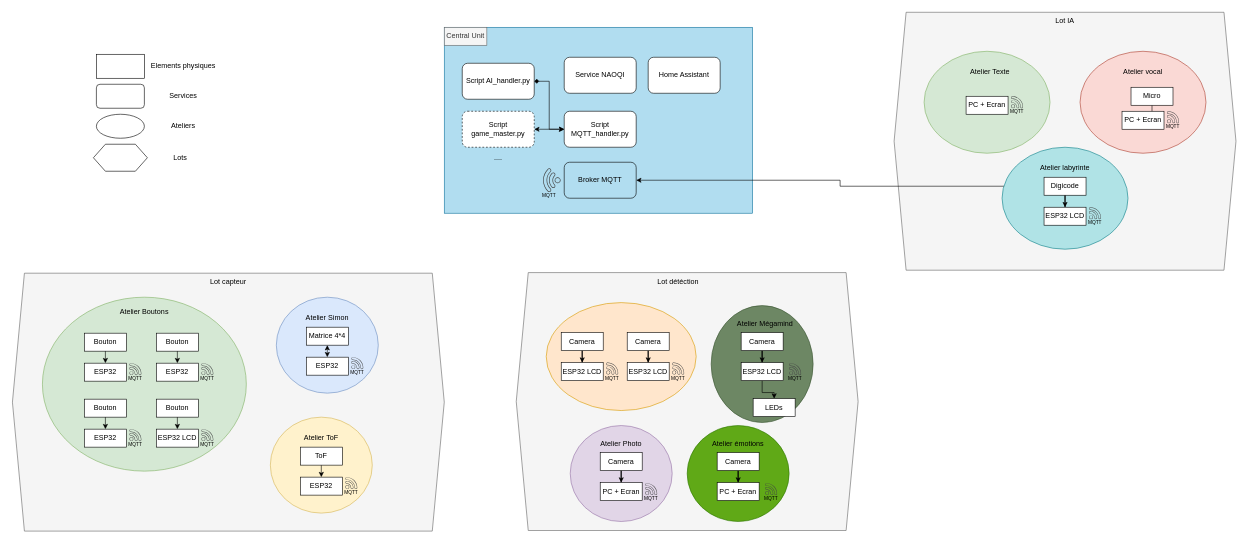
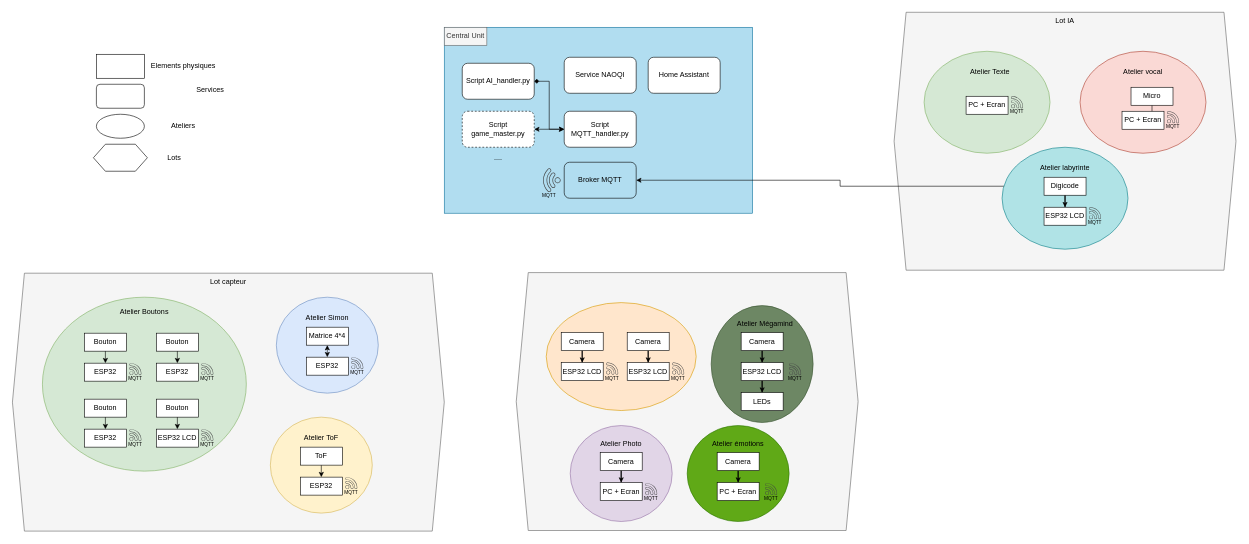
(183, 96) -> (210, 90)
(180, 158) -> (174, 158)
(678, 282) -> none
(774, 408) -> (762, 402)
